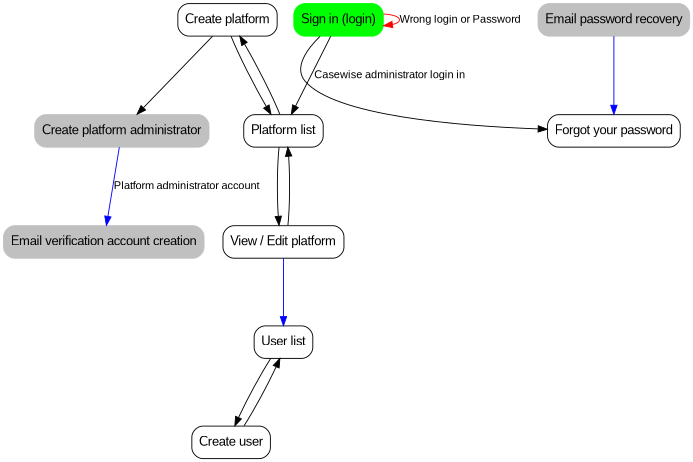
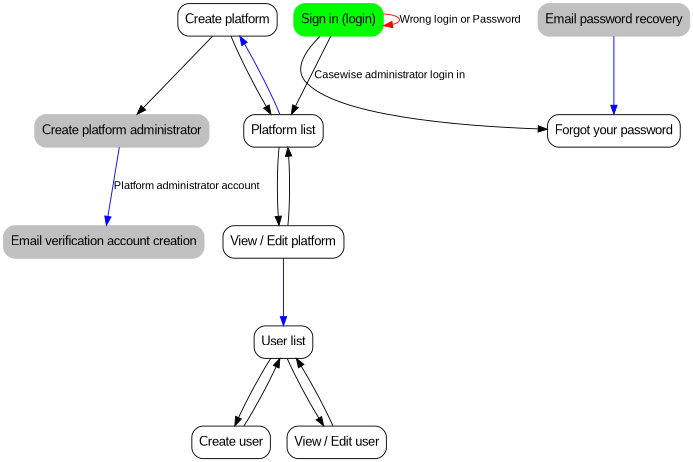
(263, 79) -> (263, 79)
none -> (337, 442)
